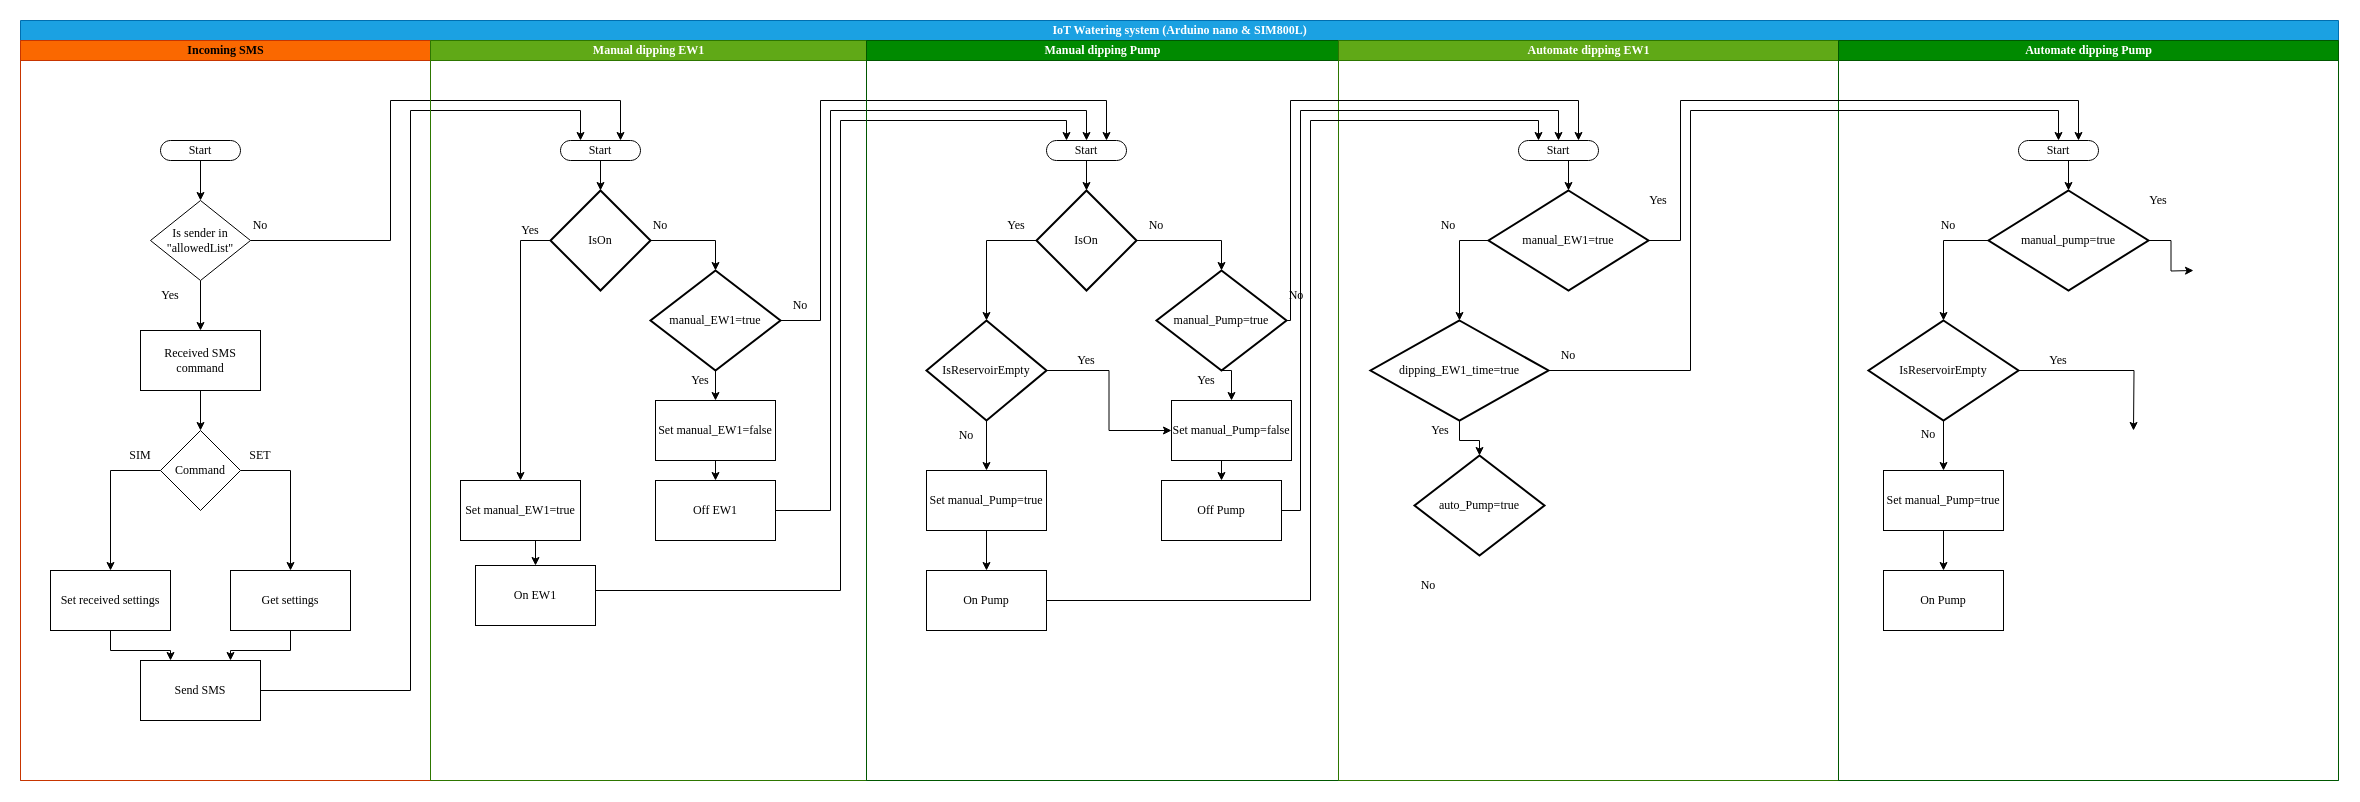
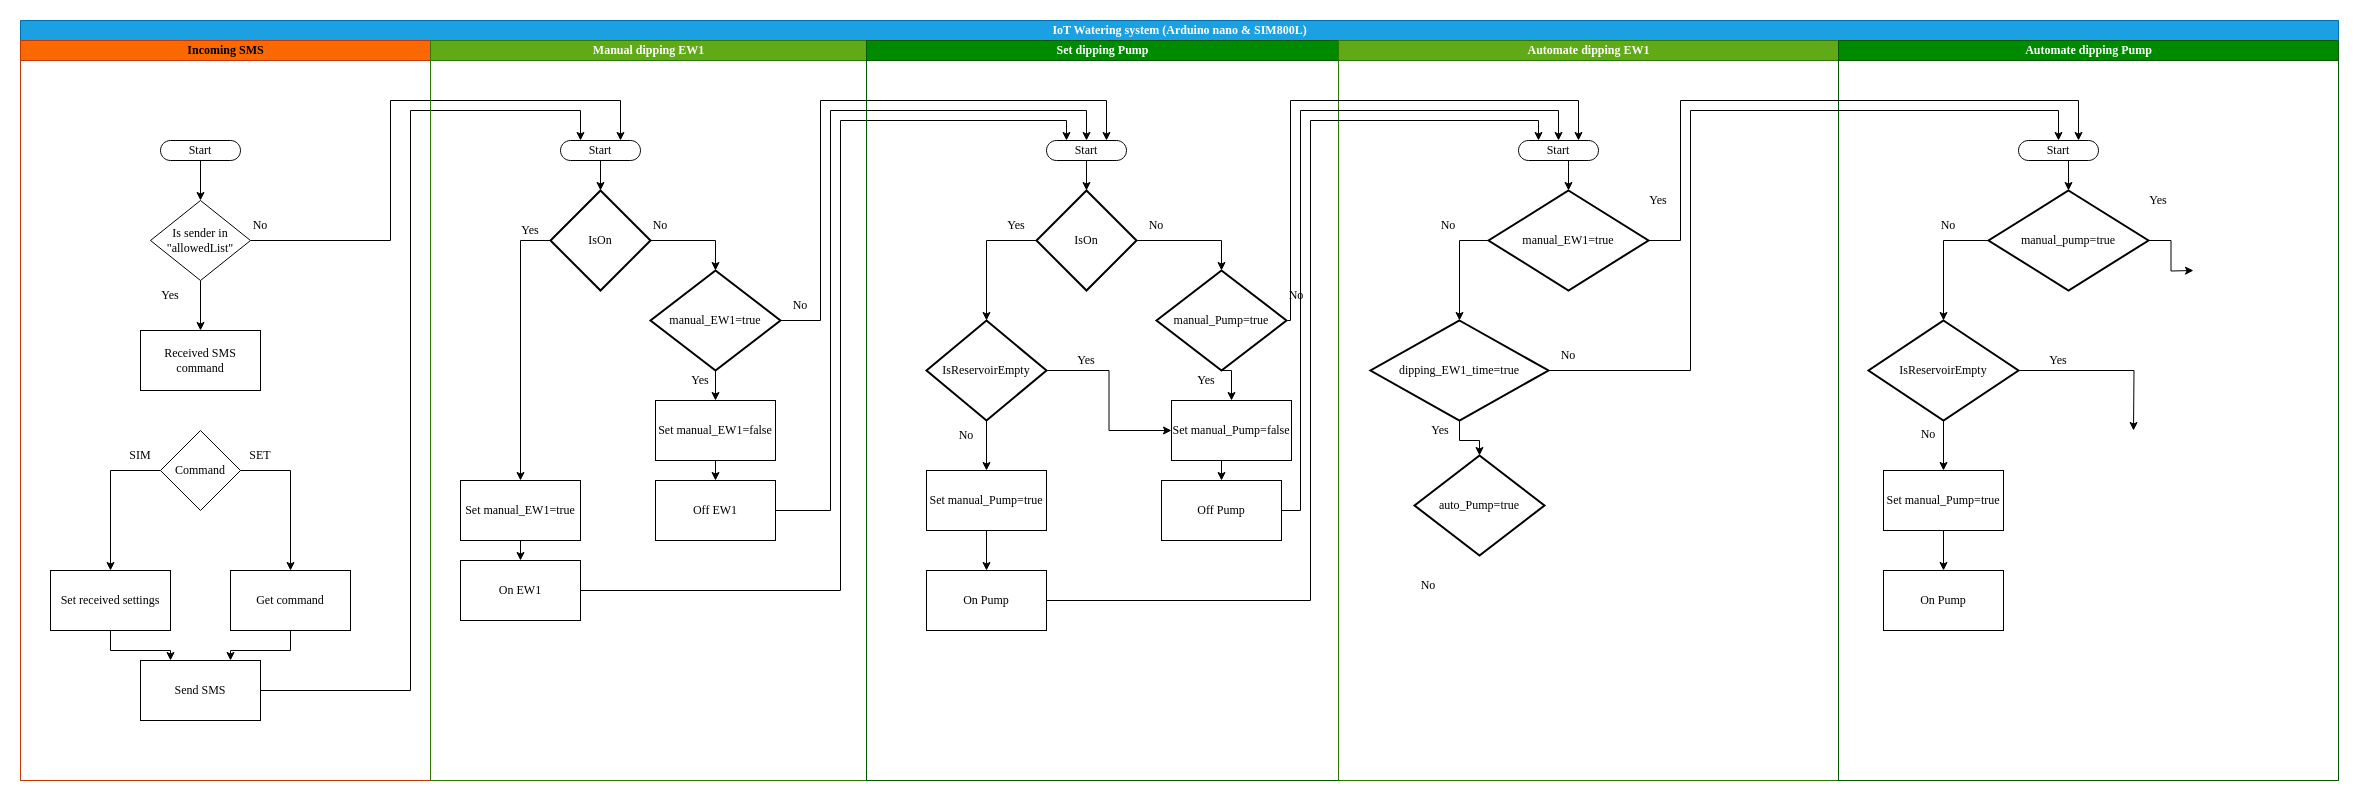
(1103, 51) -> (1103, 51)
(201, 407) -> none
(536, 596) -> (521, 591)
(291, 601) -> (291, 601)
